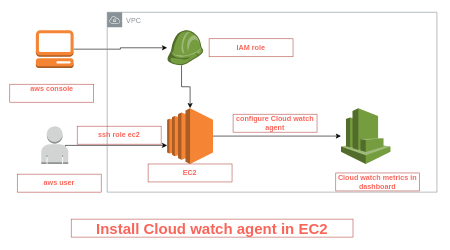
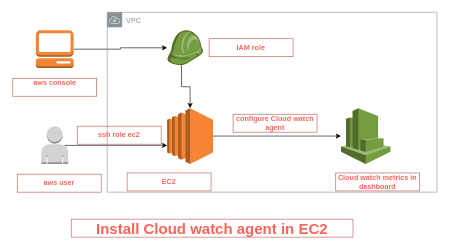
(52, 93) -> (55, 87)
(190, 173) -> (169, 182)
